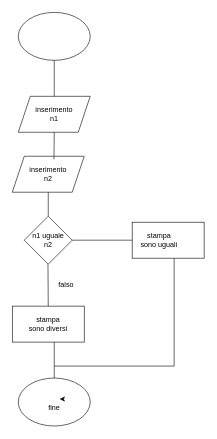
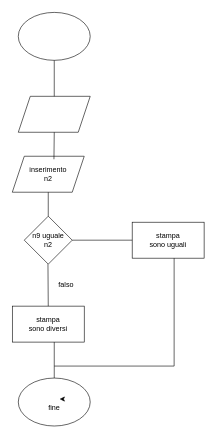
(54, 114) -> none
(48, 240) -> (48, 240)
(159, 240) -> (168, 240)
